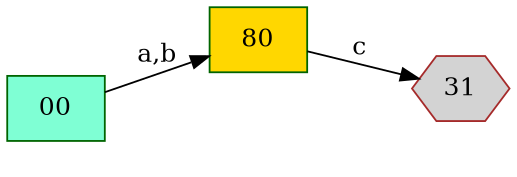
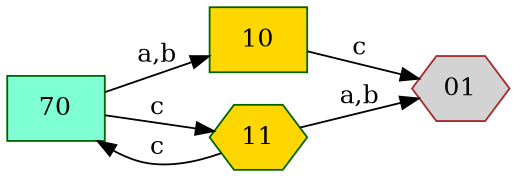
(258, 40) -> (258, 40)
(461, 89) -> (461, 89)
(56, 108) -> (56, 108)
none -> (258, 137)
